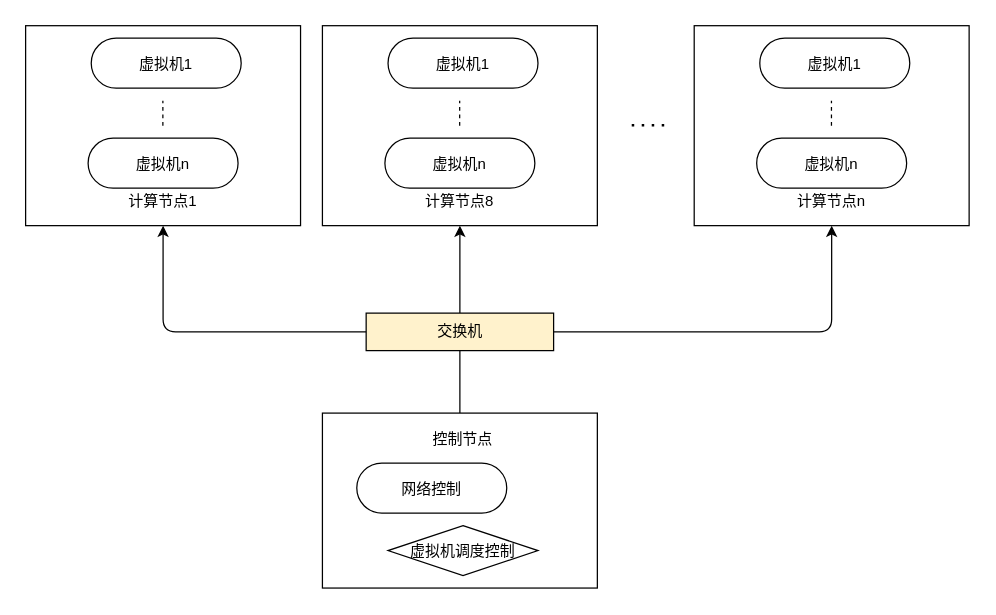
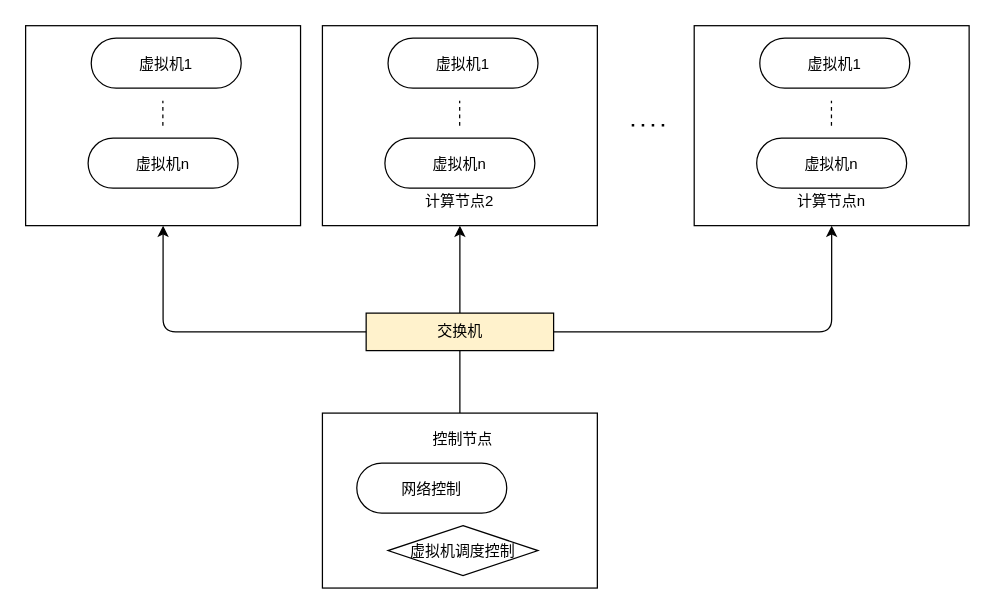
(163, 201) -> none
(459, 201) -> (459, 201)
